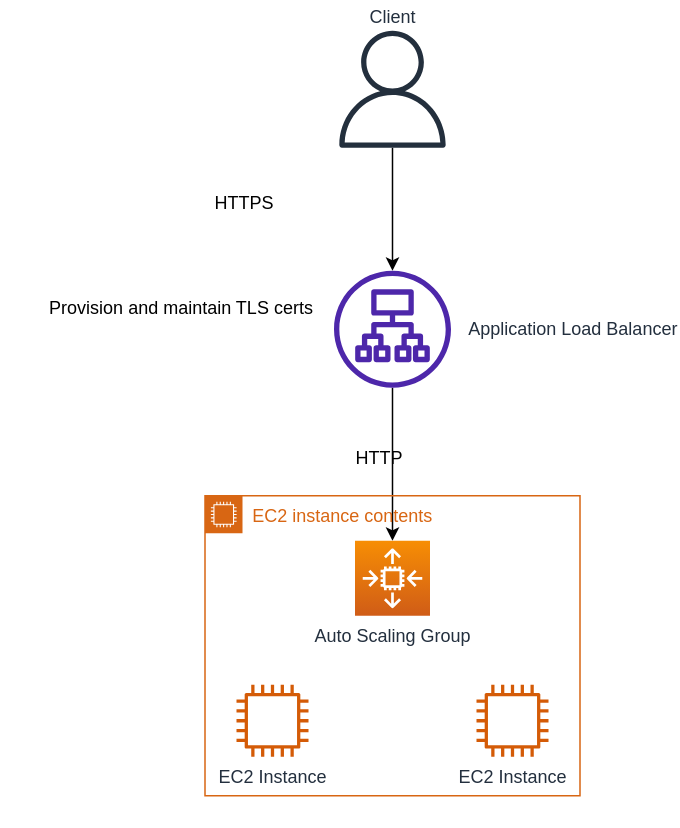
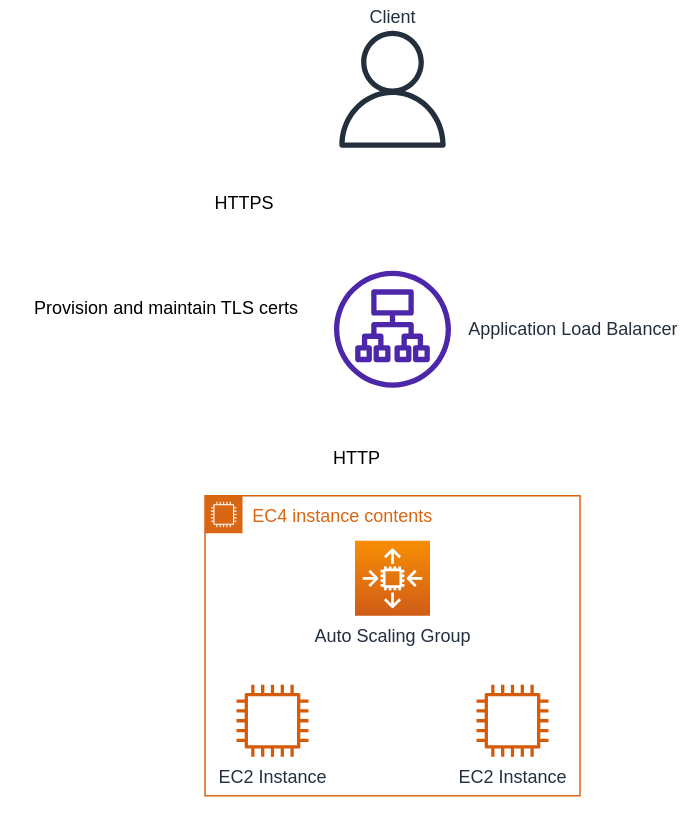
(392, 204) -> none
(181, 308) -> (166, 308)
(379, 458) -> (356, 458)
(392, 459) -> none
(352, 517) -> (352, 517)
